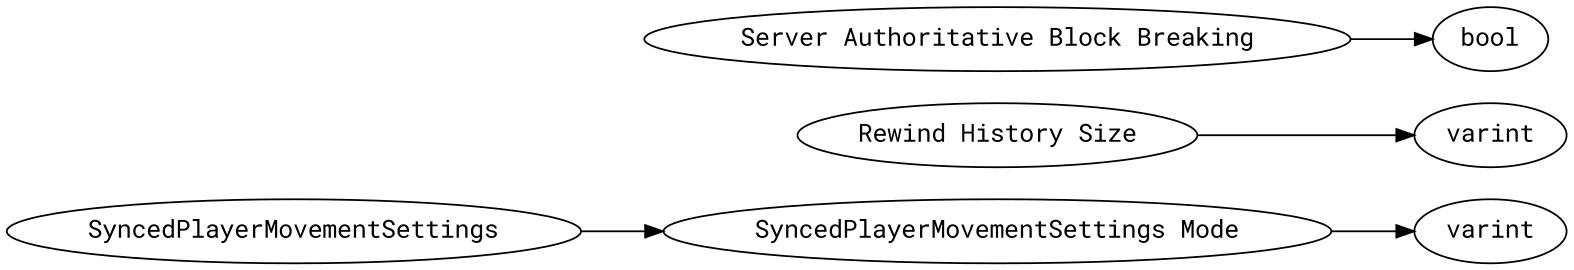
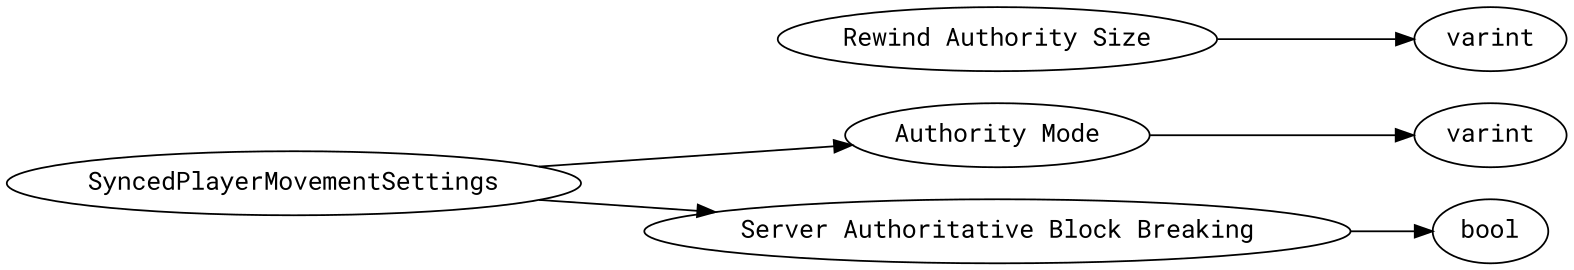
(997, 135) -> (997, 39)
none -> (618, 205)
(997, 231) -> (997, 135)
